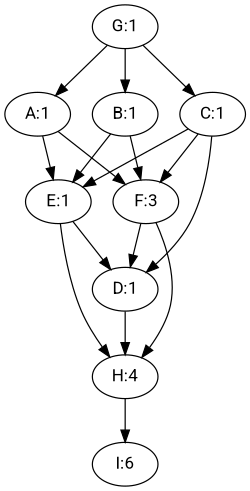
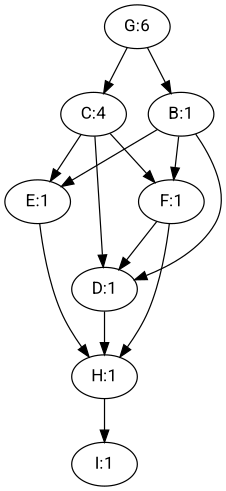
(125, 27) -> (137, 27)
(38, 114) -> none
(213, 114) -> (94, 114)
(146, 202) -> (171, 202)
(88, 241) -> (217, 220)
(125, 377) -> (105, 377)
(125, 464) -> (105, 464)
